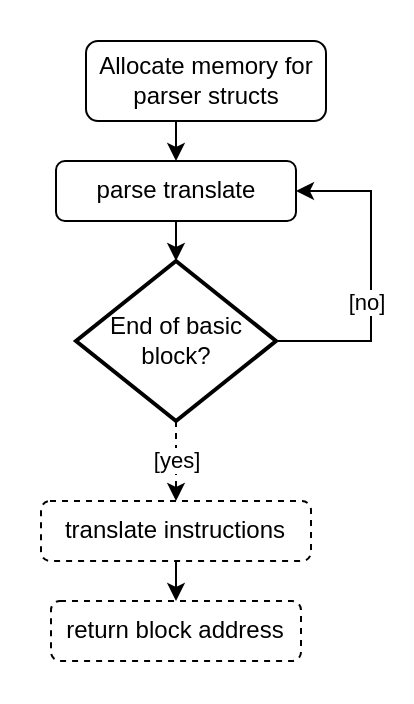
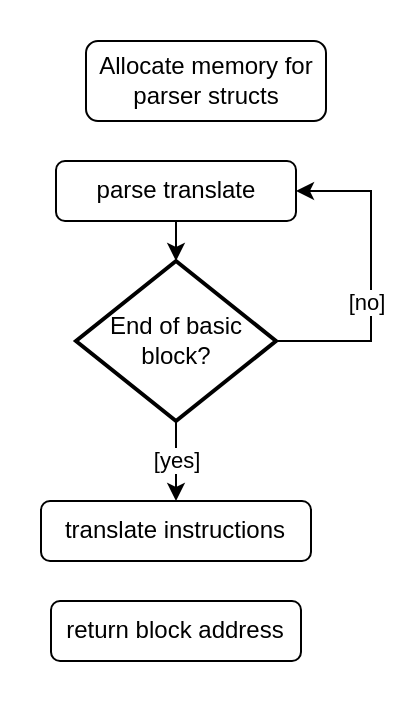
(176, 133) -> none
(176, 434) -> (176, 434)
(176, 531) -> (176, 531)
(176, 574) -> none
(176, 631) -> (176, 631)
